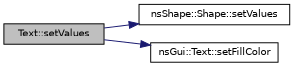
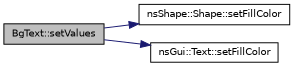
(214, 15) -> (214, 15)
(54, 34) -> (54, 34)
